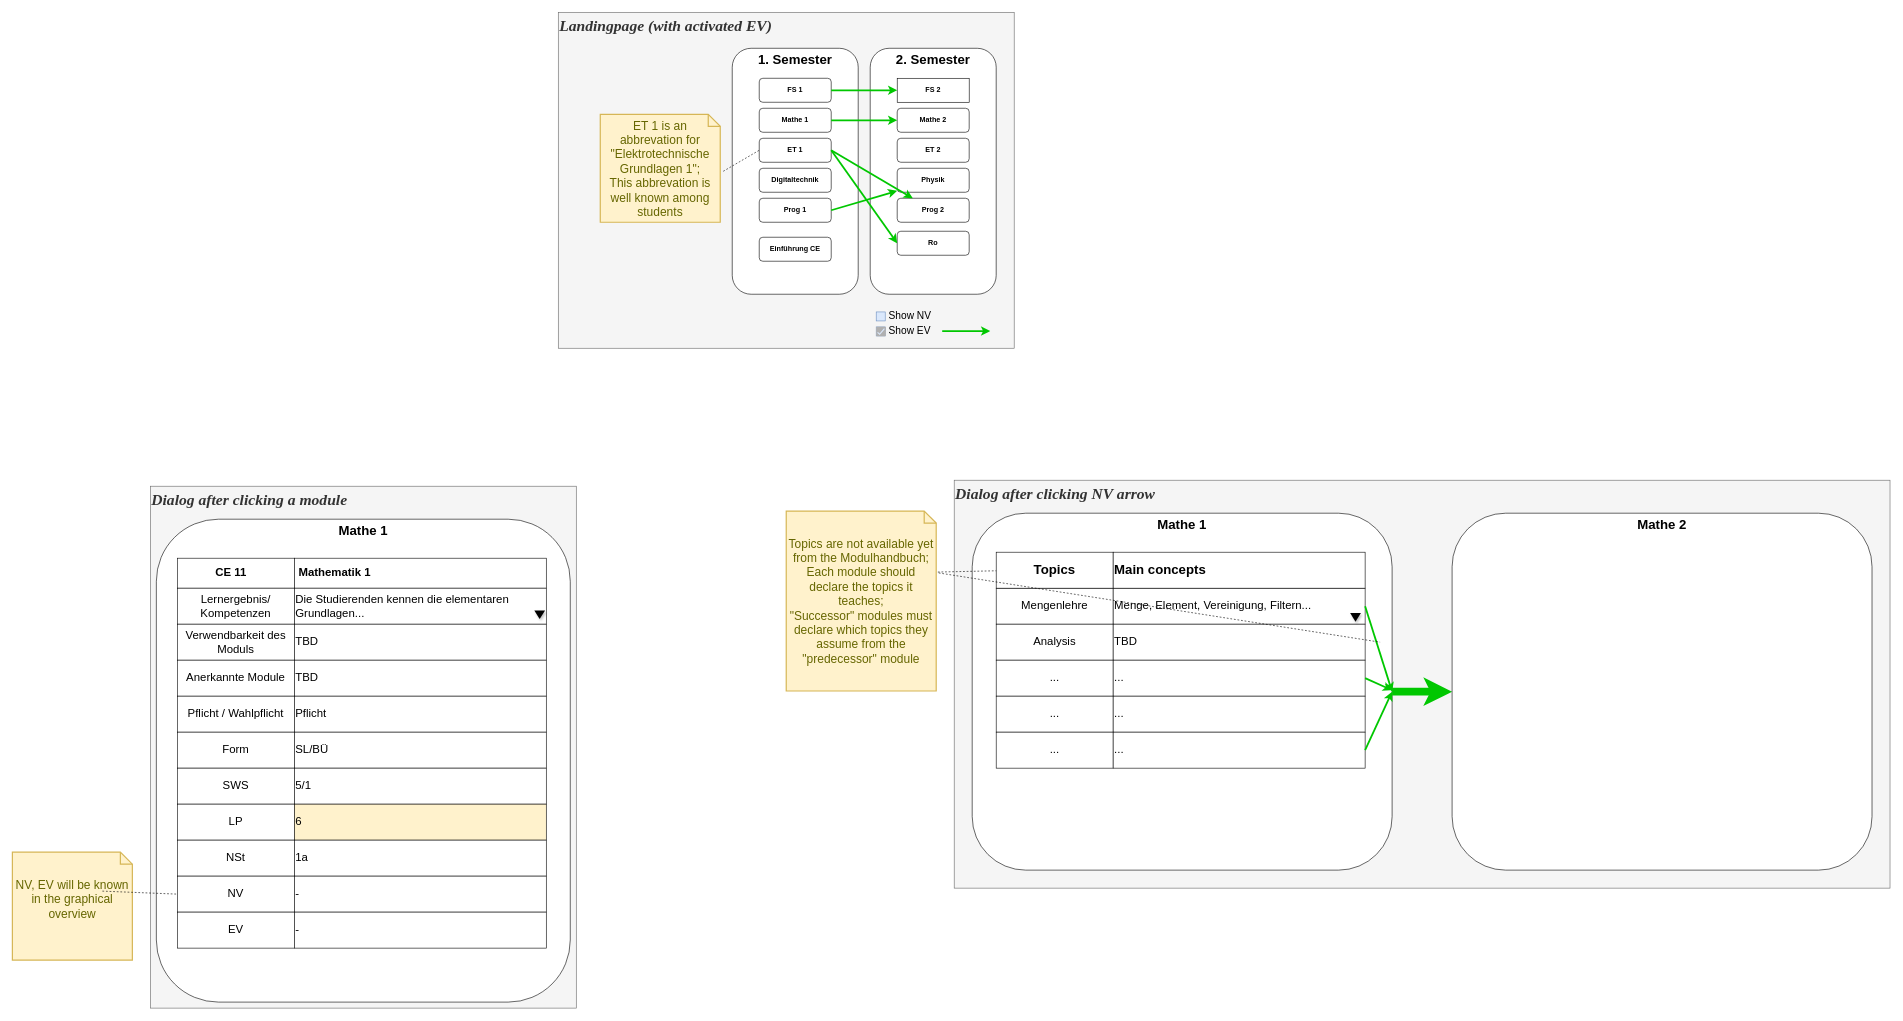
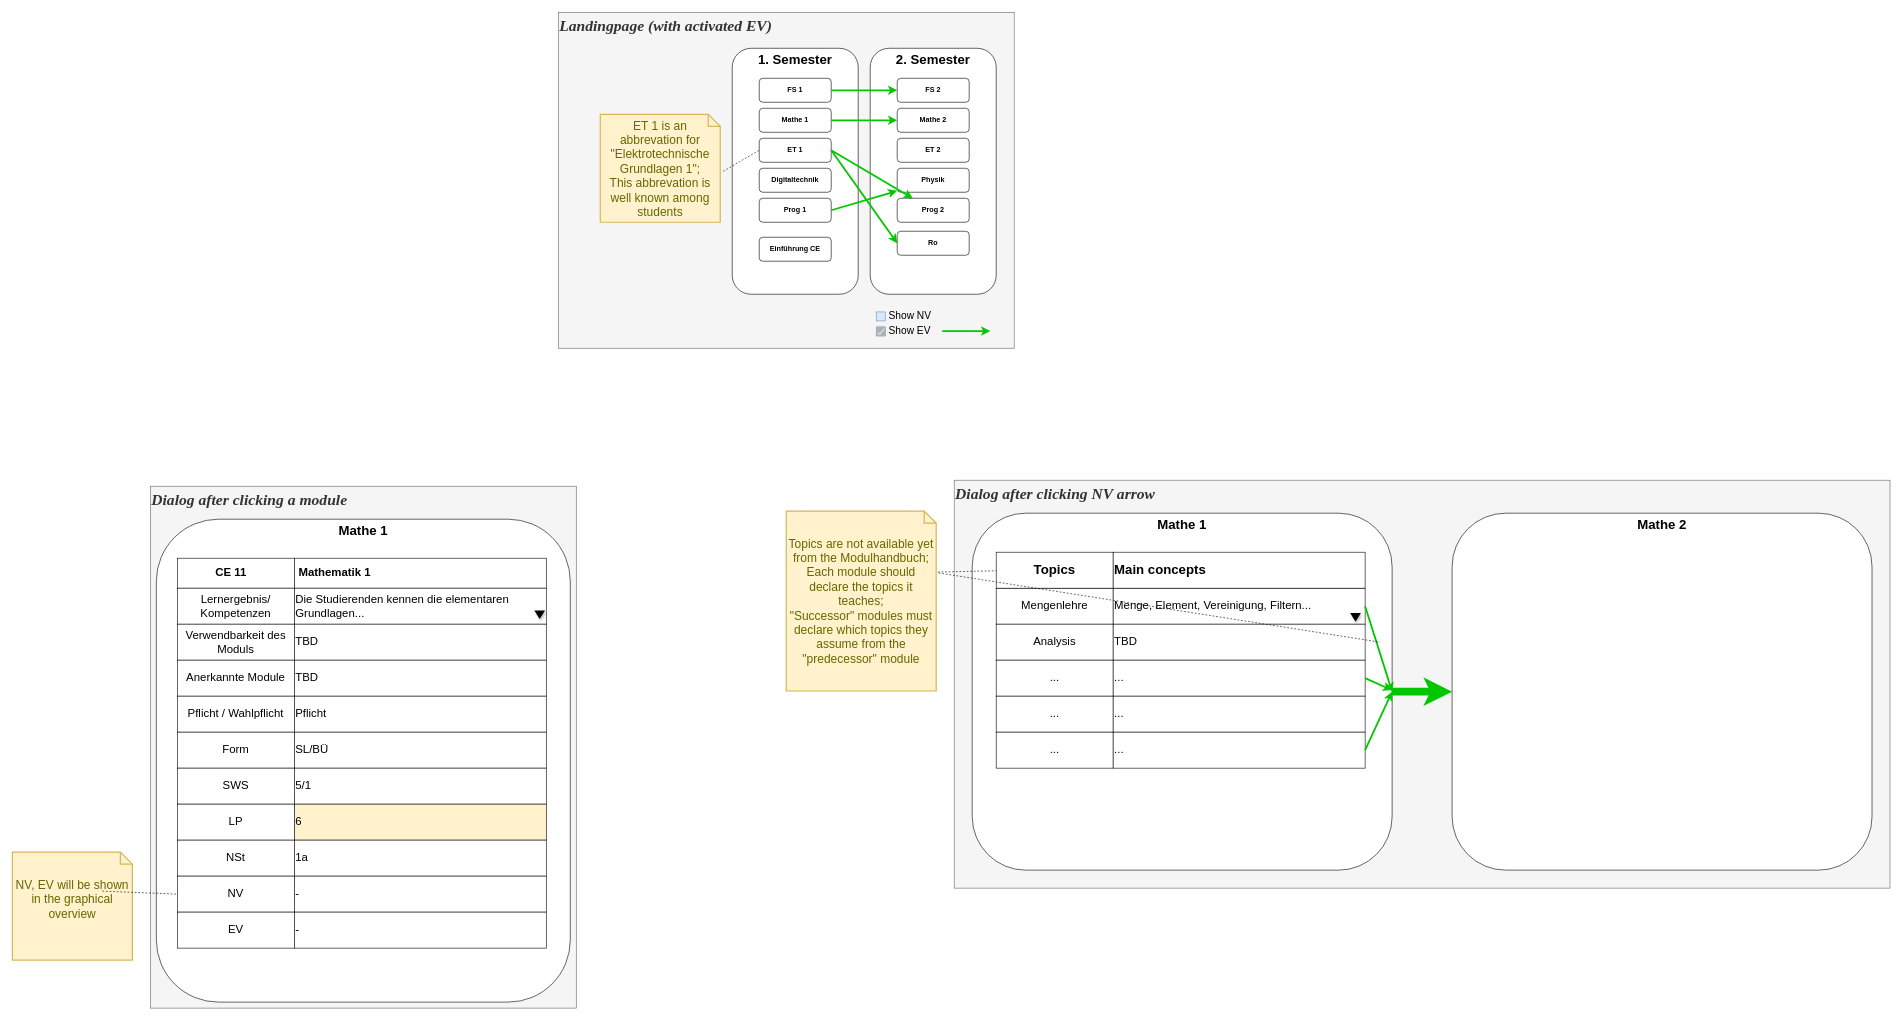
(933, 90) -> (933, 90)
(72, 906) -> (72, 906)
